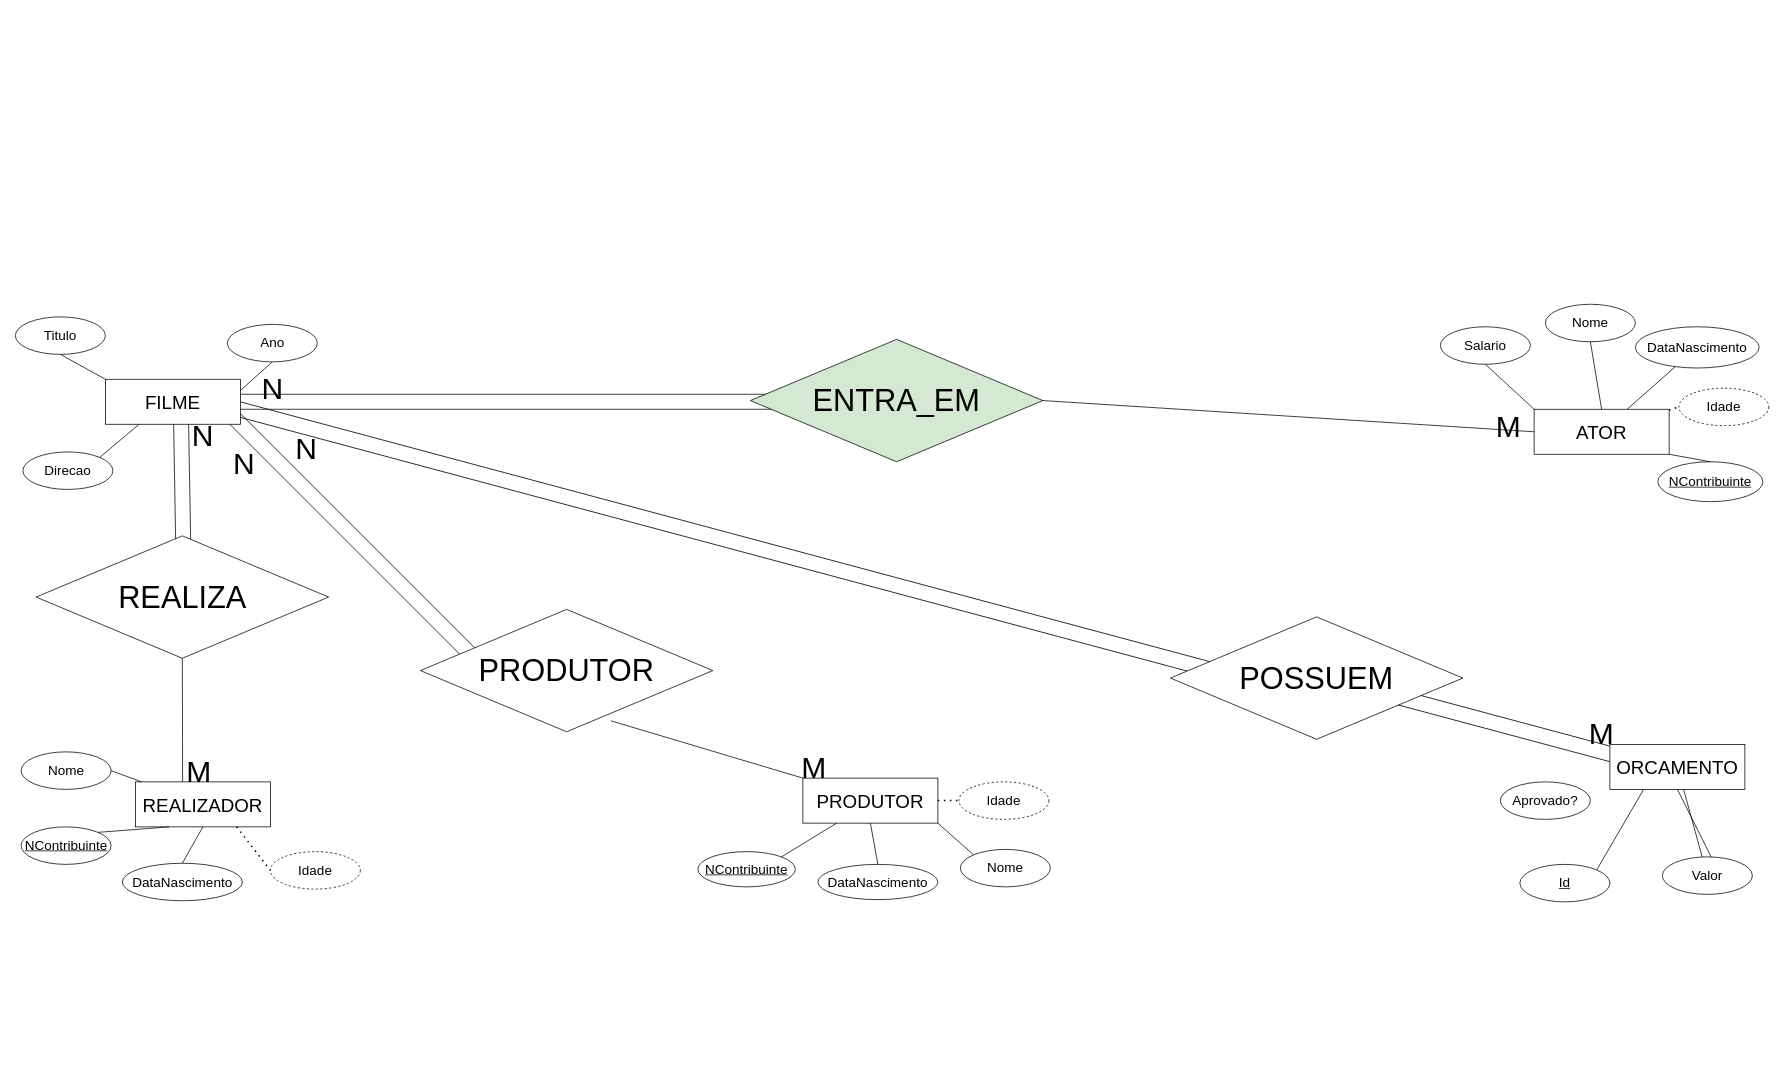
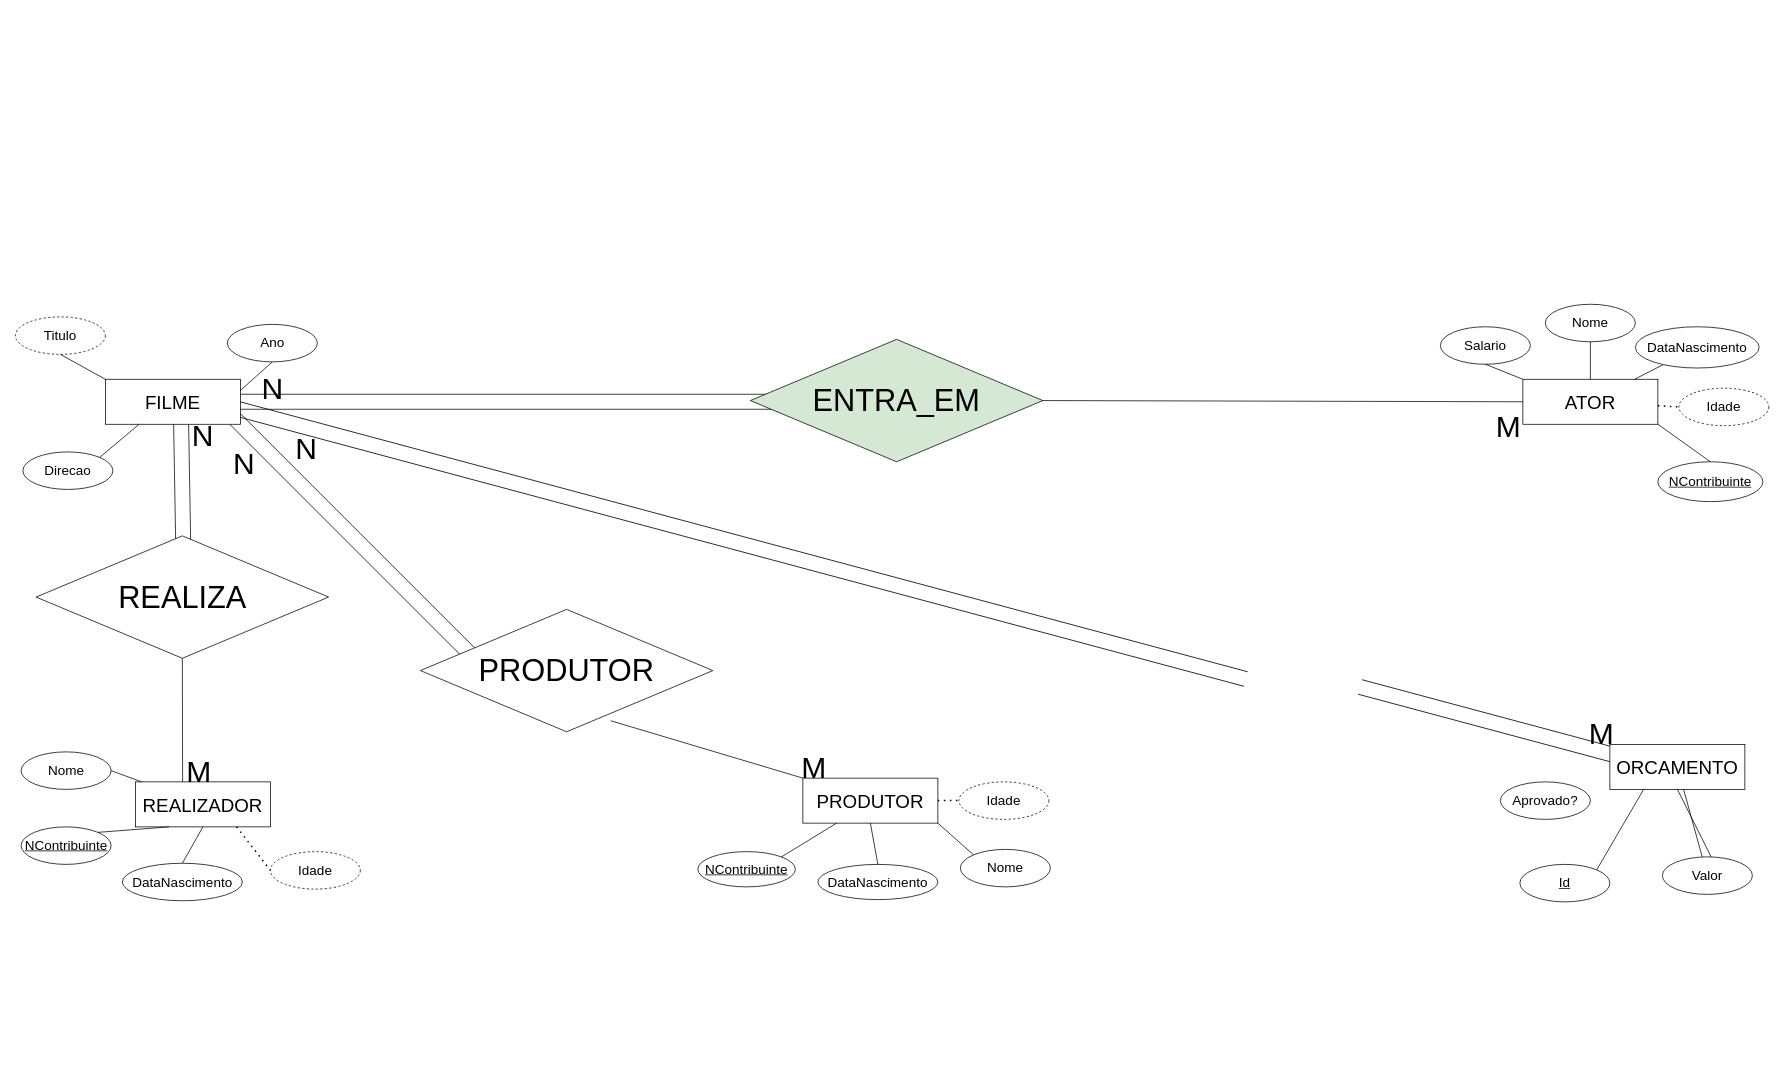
(60, 336) -> (60, 336)
(1602, 432) -> (1590, 402)
(1317, 678) -> none
